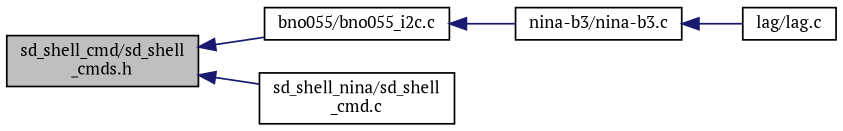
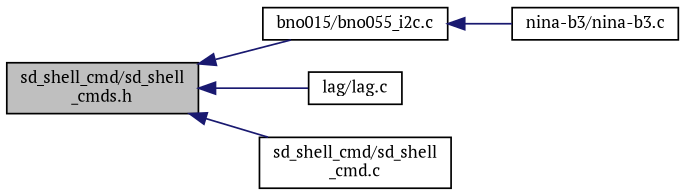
(357, 24) -> (355, 24)
(721, 24) -> (262, 88)
(357, 98) -> (355, 163)
